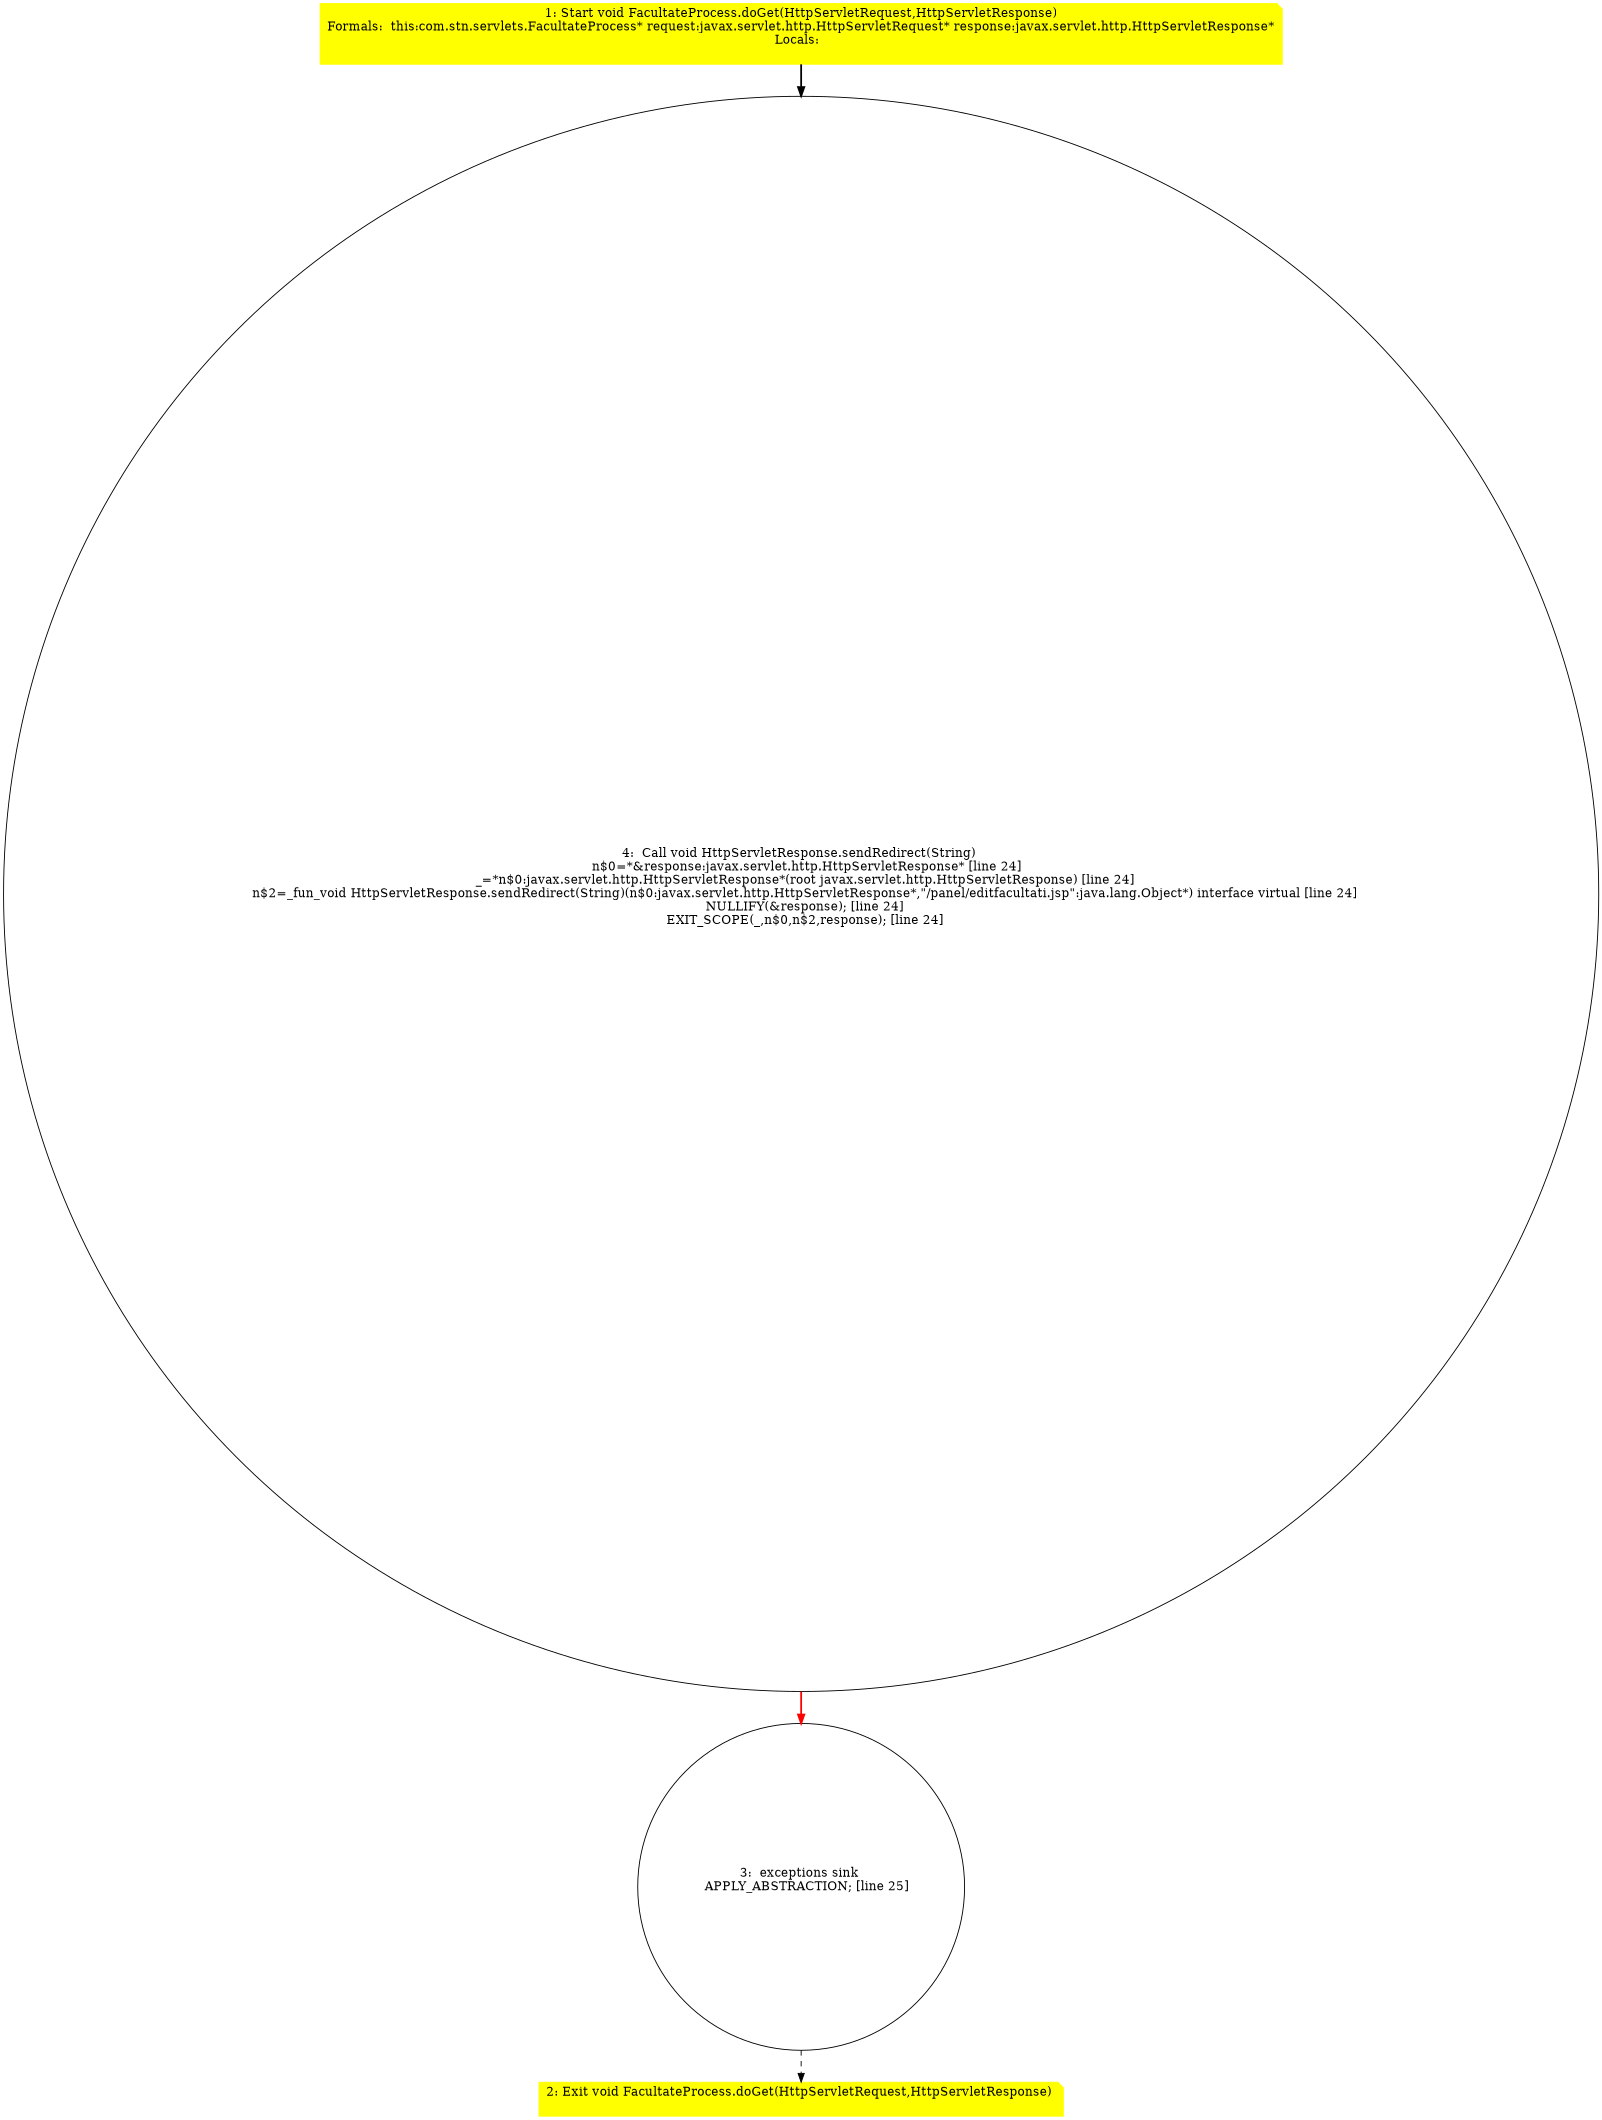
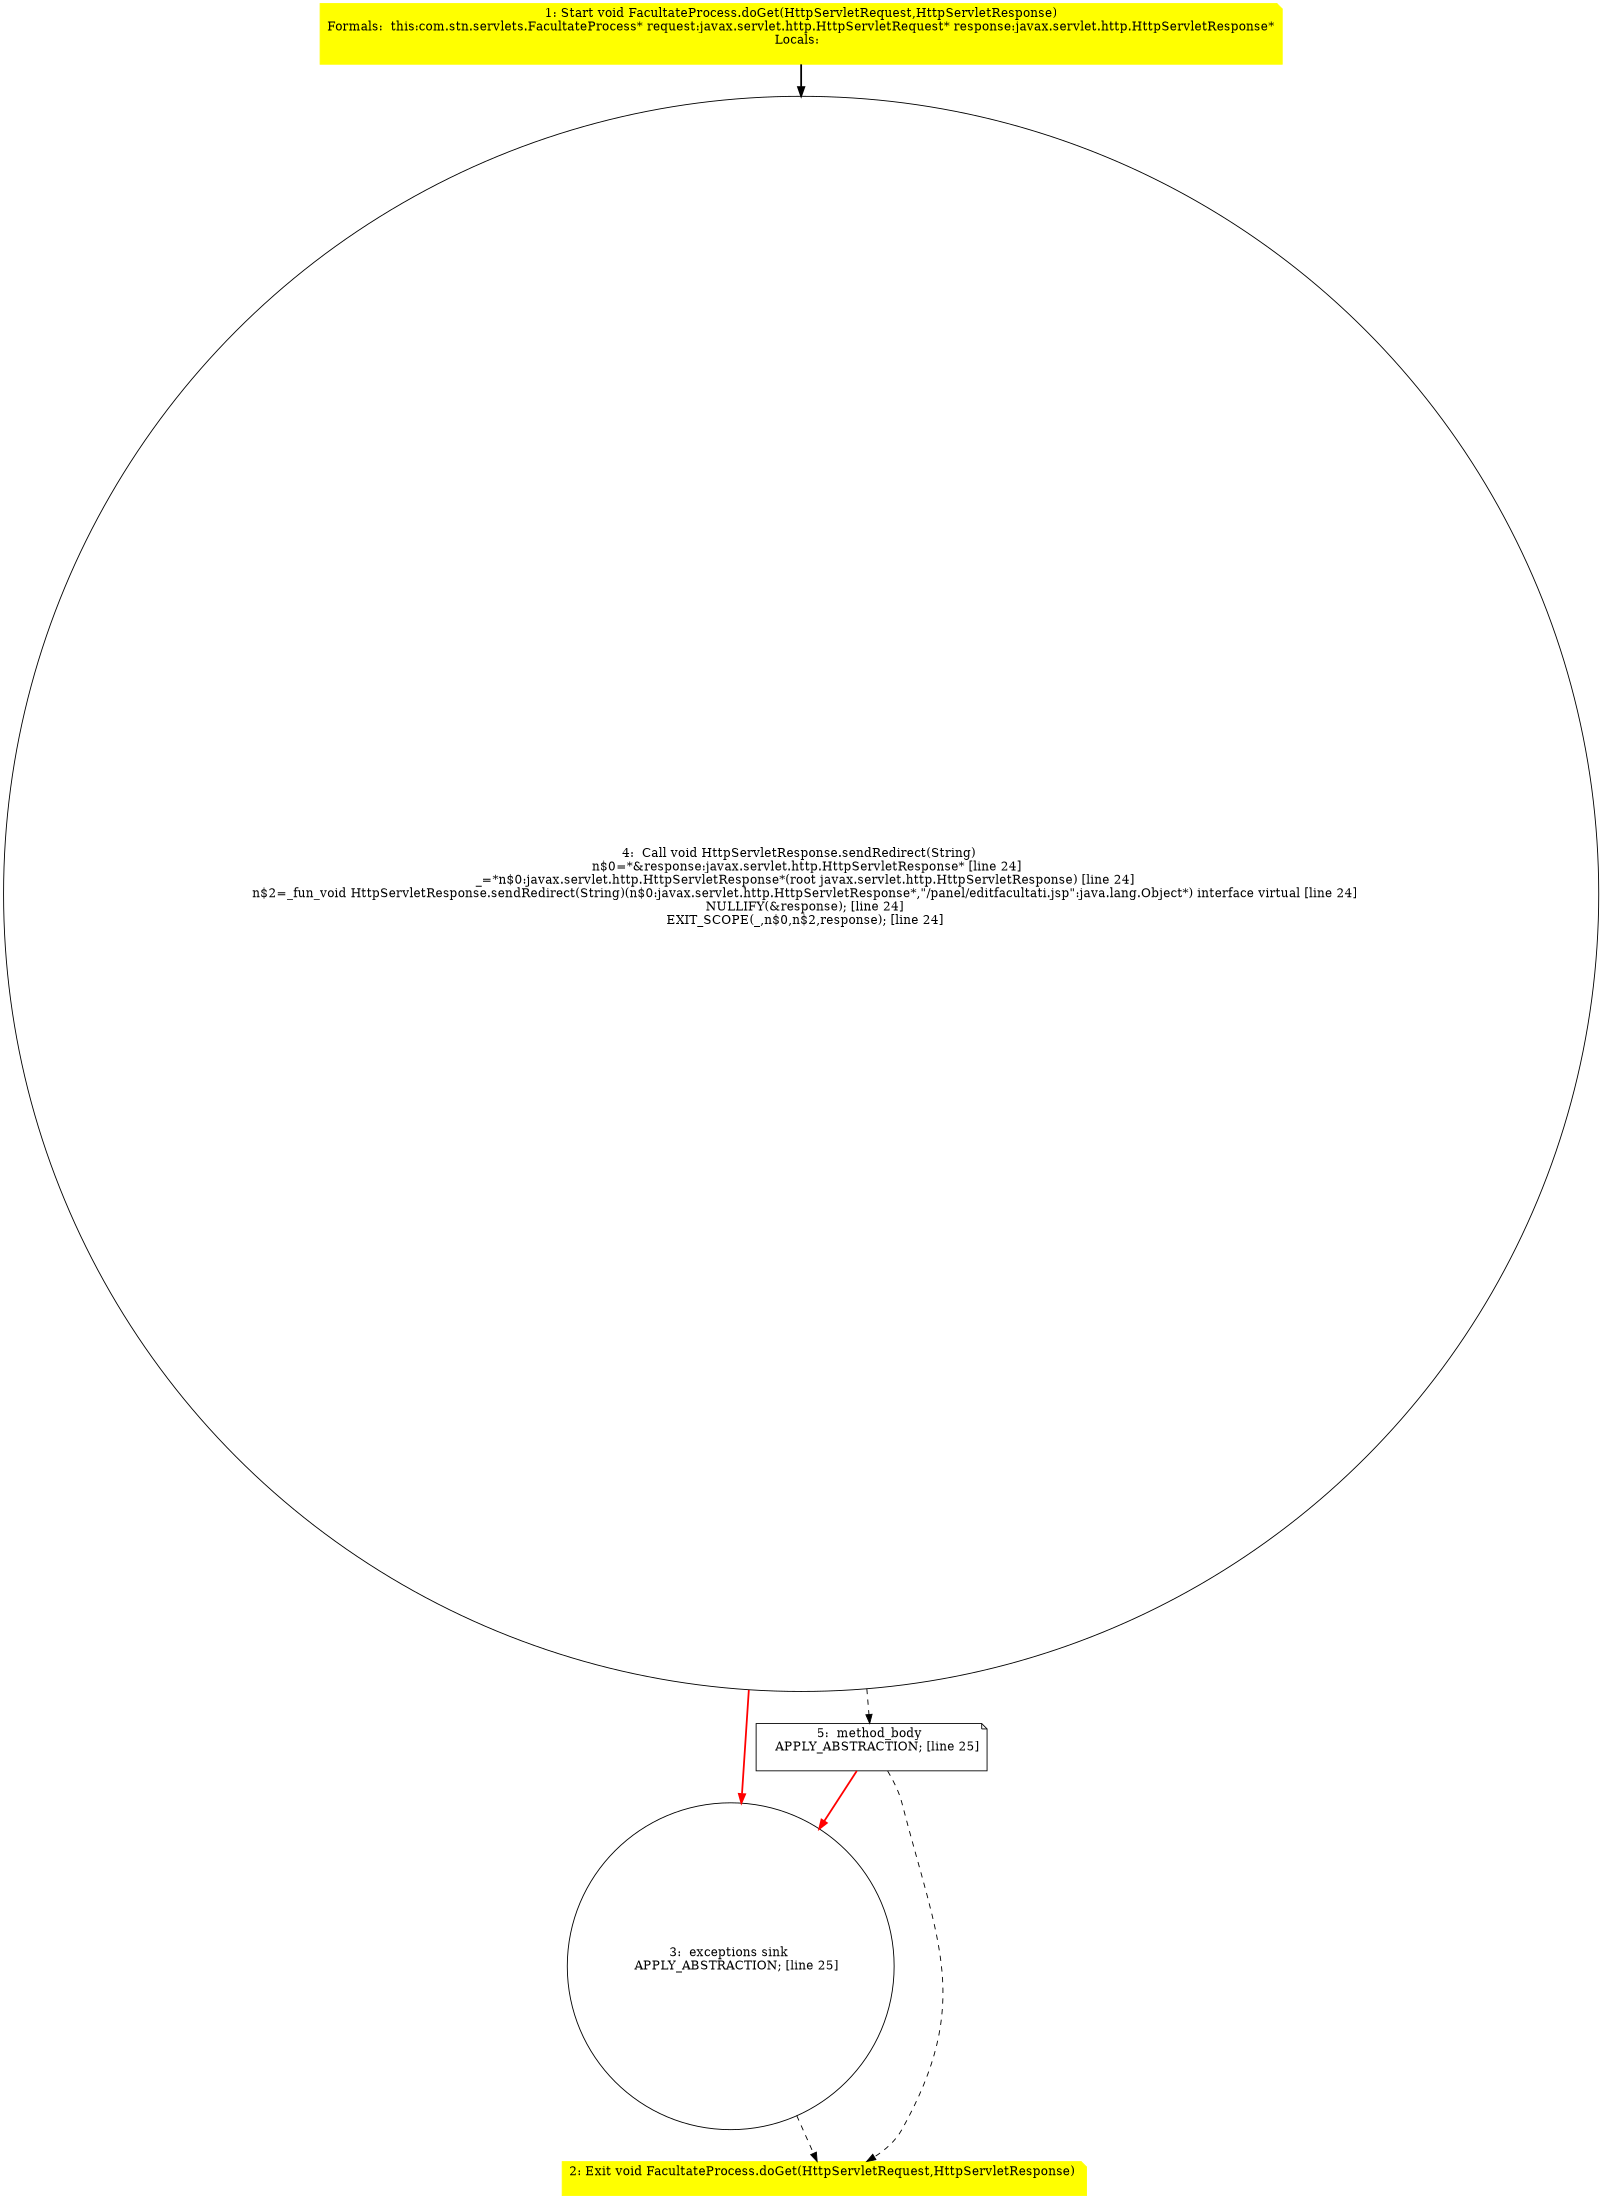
none -> (872, 1747)
